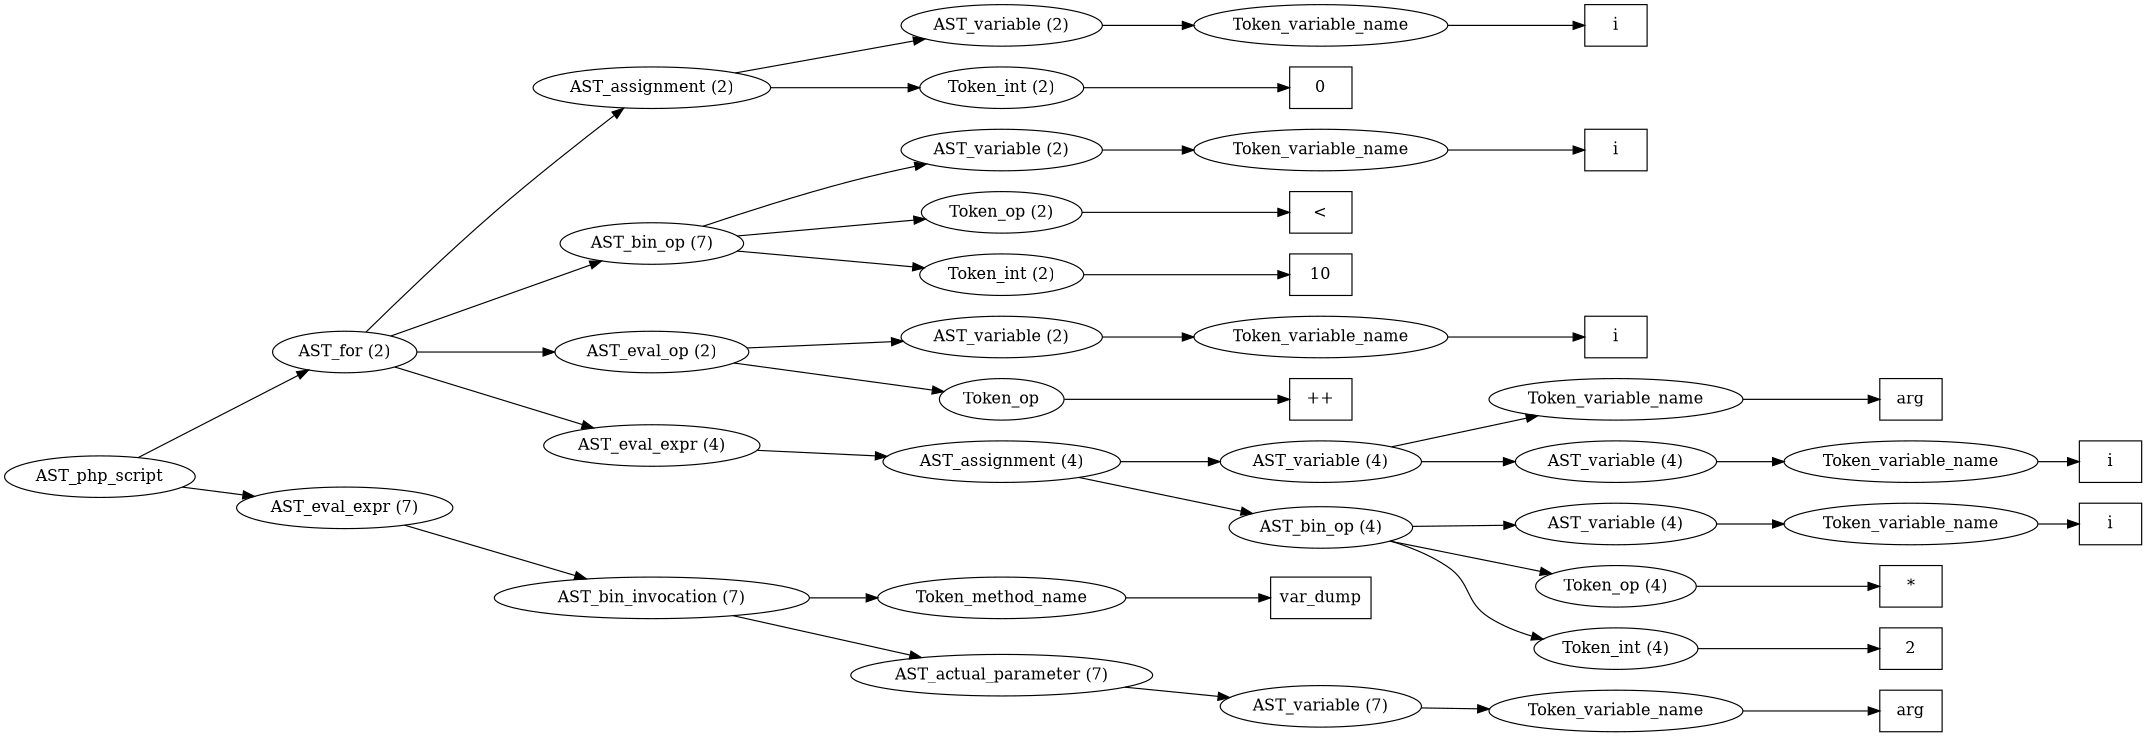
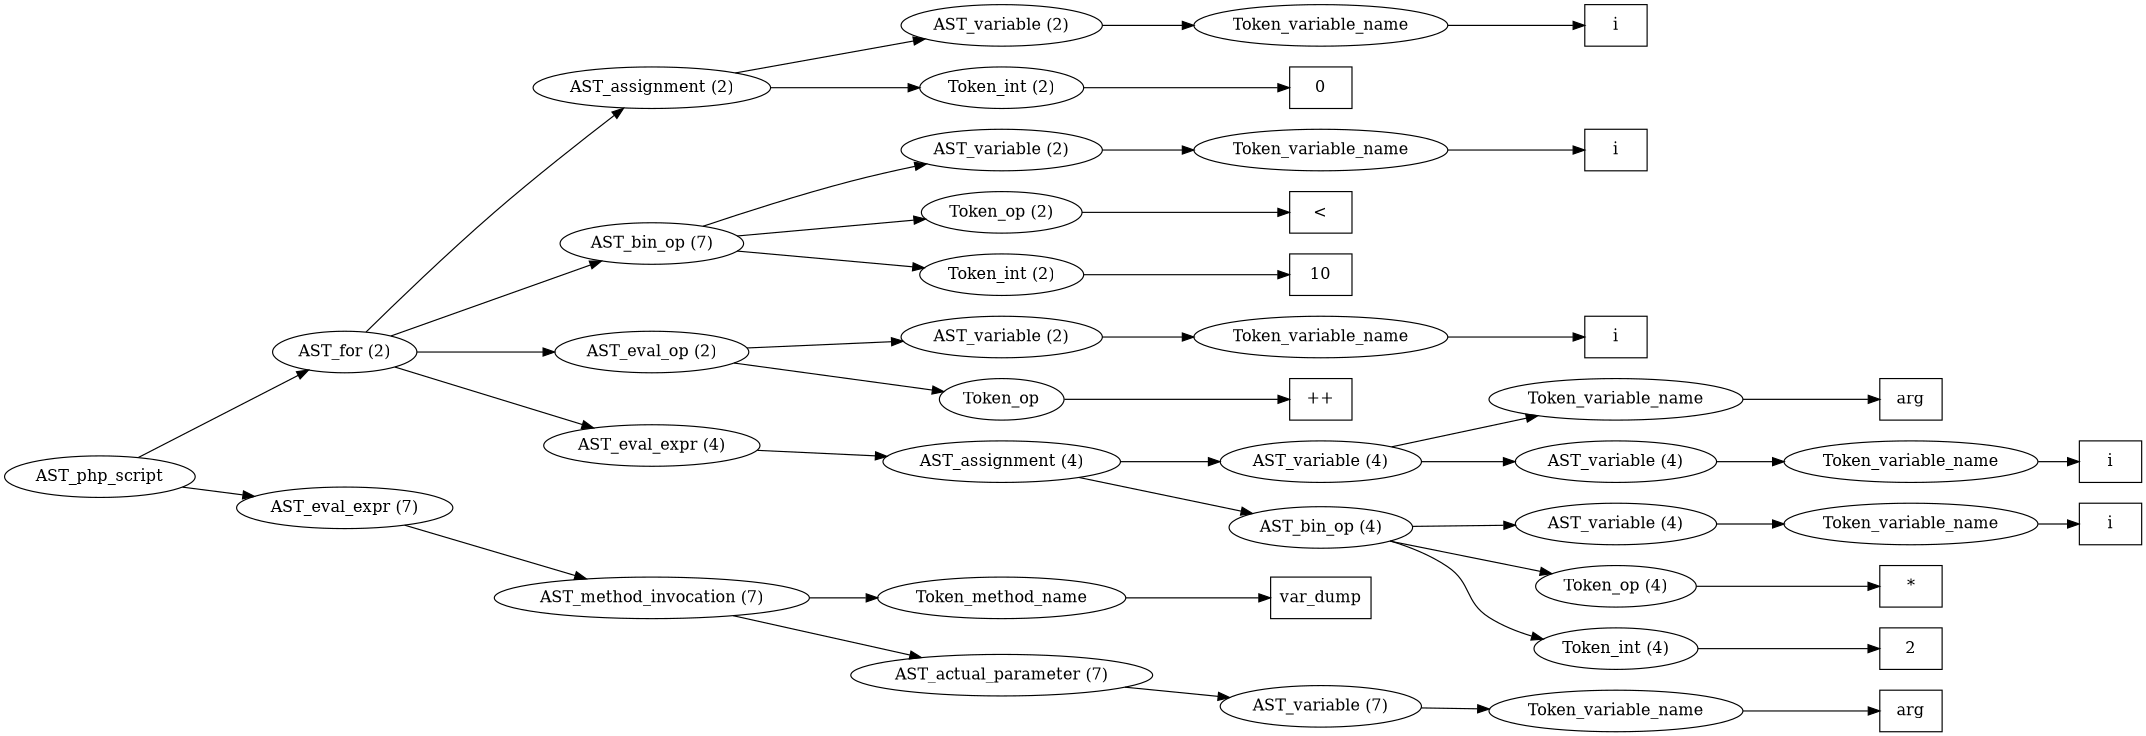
(652, 598) -> (652, 598)
